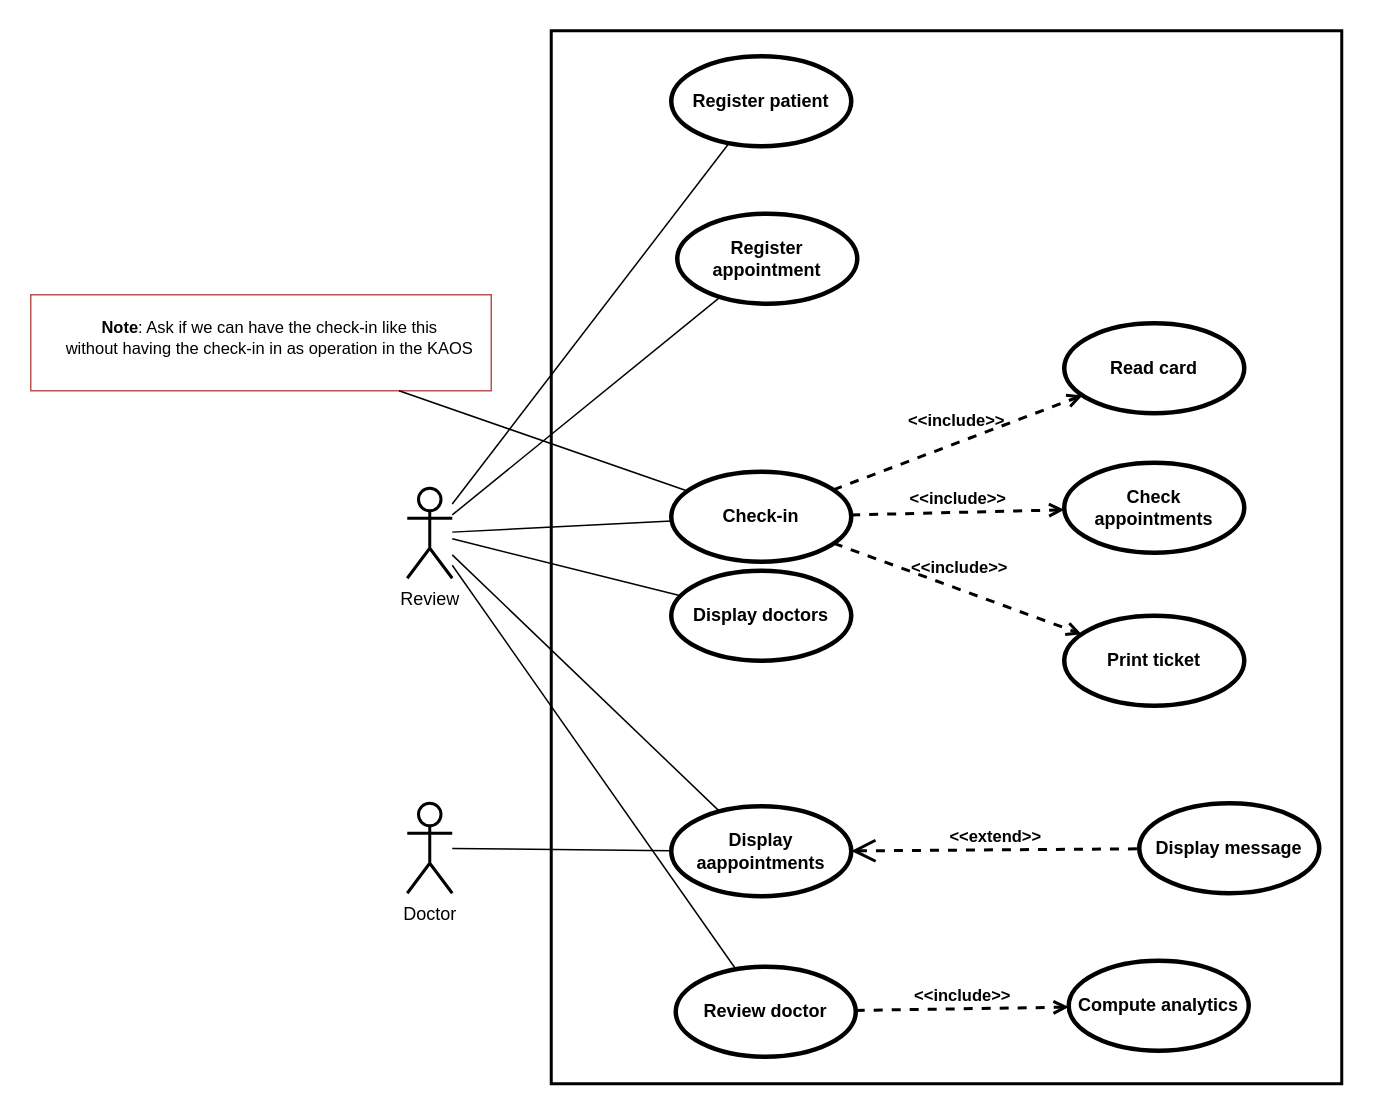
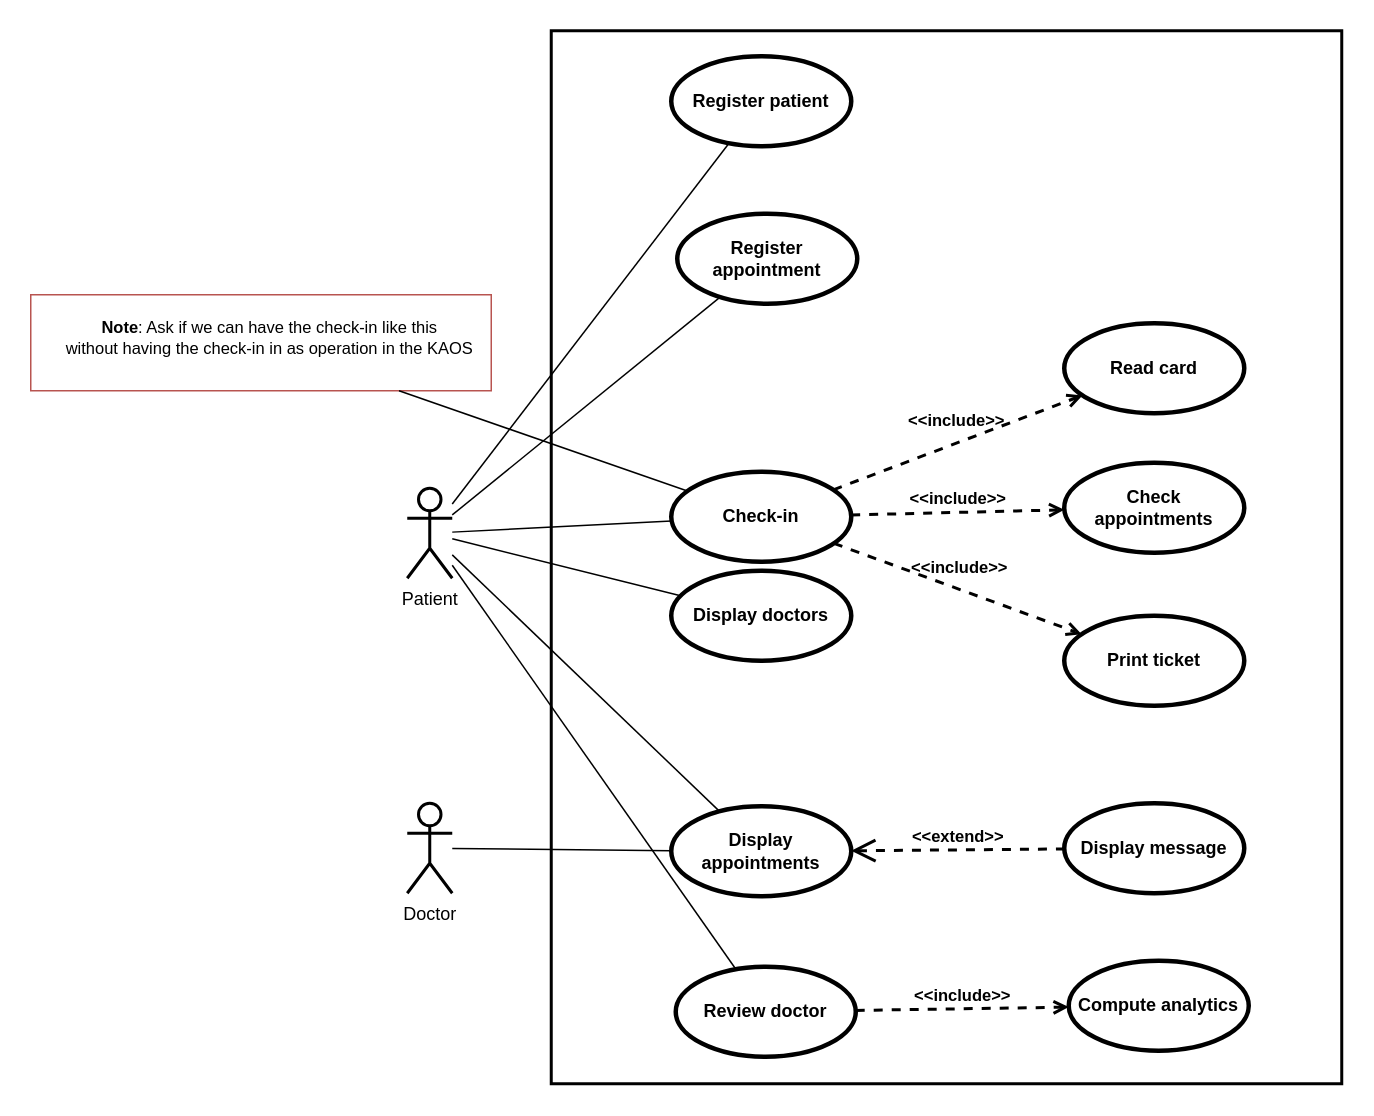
(431, 600) -> (431, 600)
(1229, 848) -> (1154, 848)
(761, 851) -> (761, 851)
